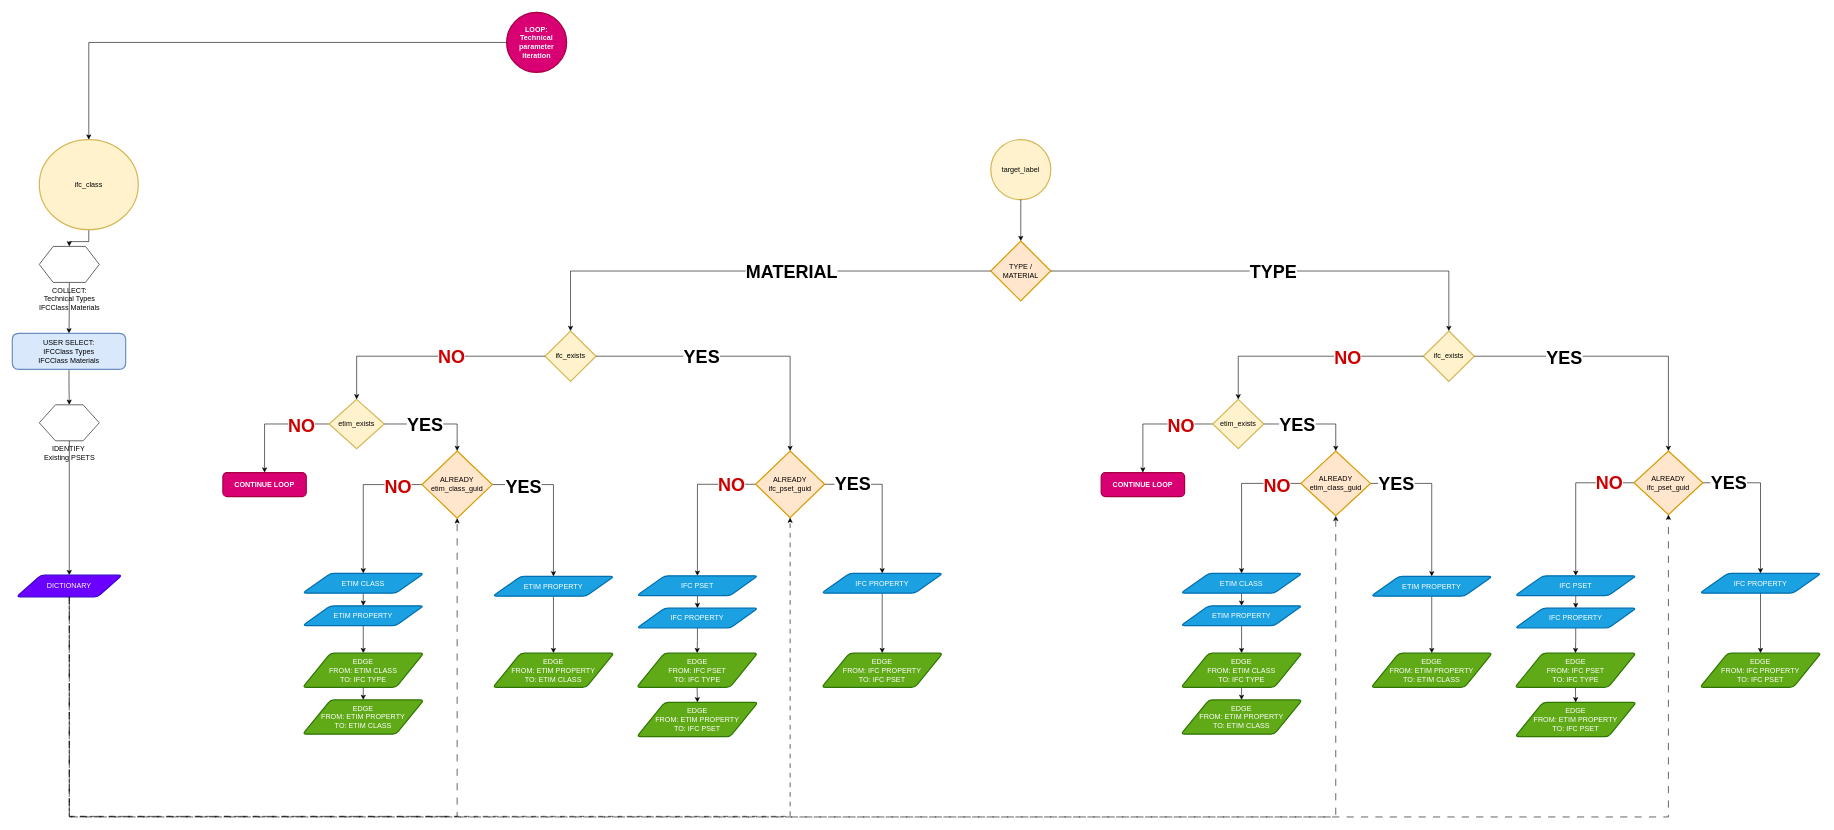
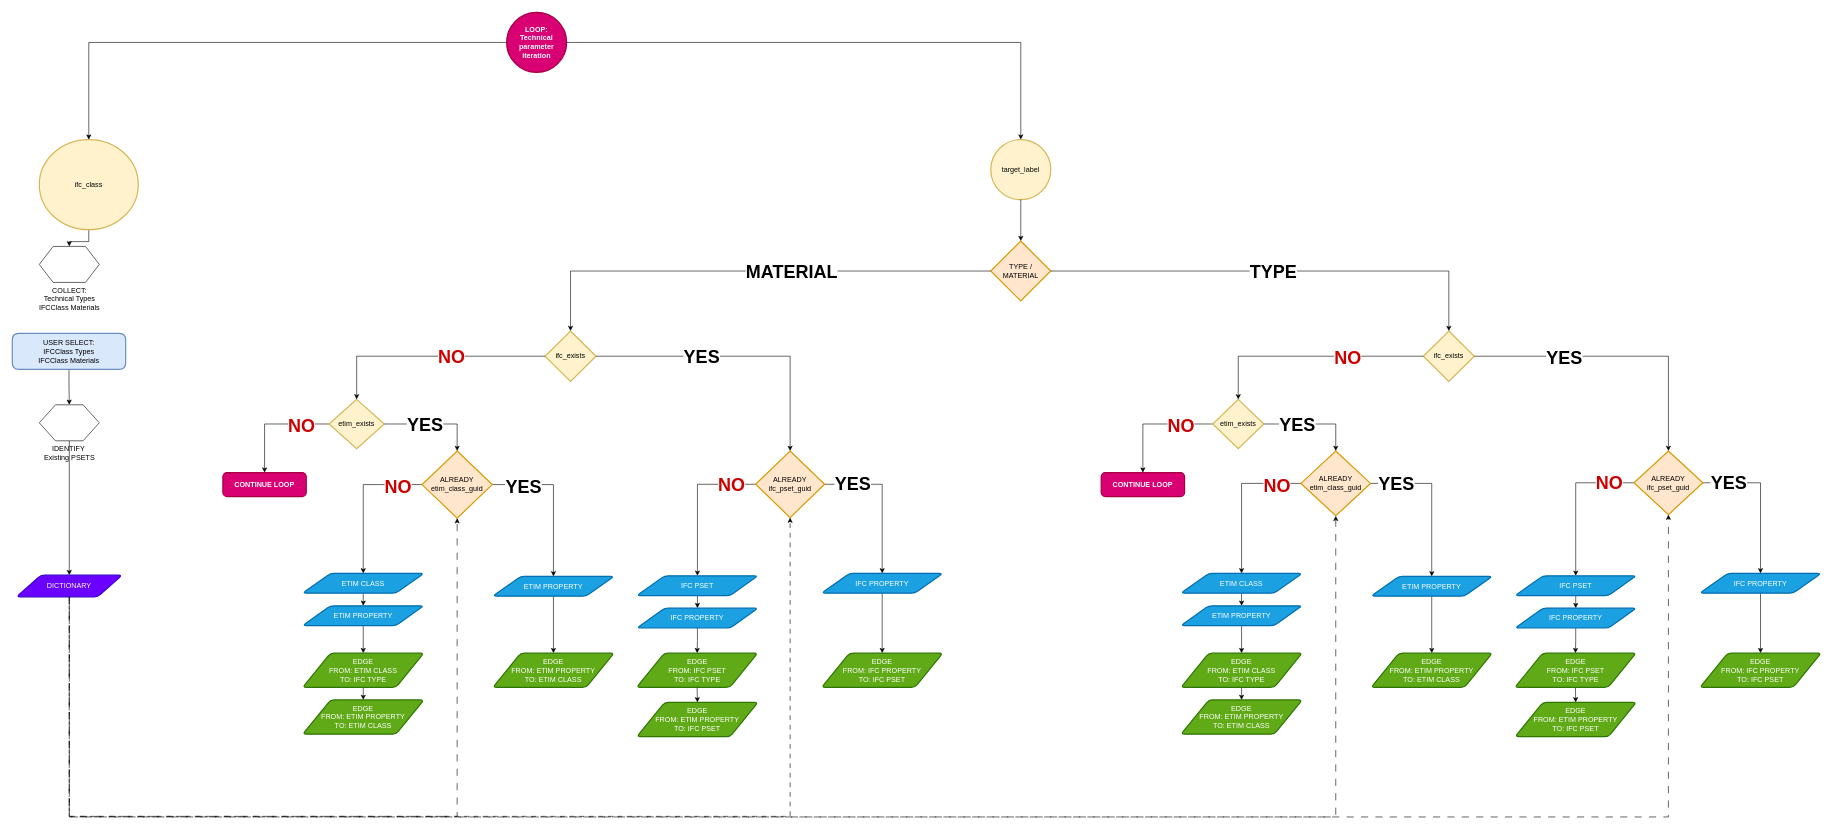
none -> (795, 42)
(69, 327) -> none
